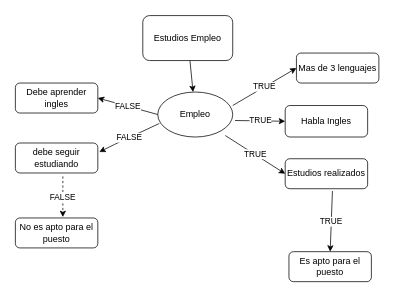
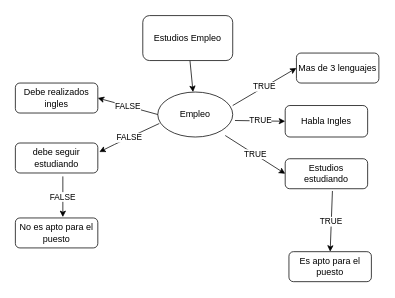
(57, 98) -> (57, 98)
(327, 174) -> (327, 174)
(63, 183) -> (63, 183)
